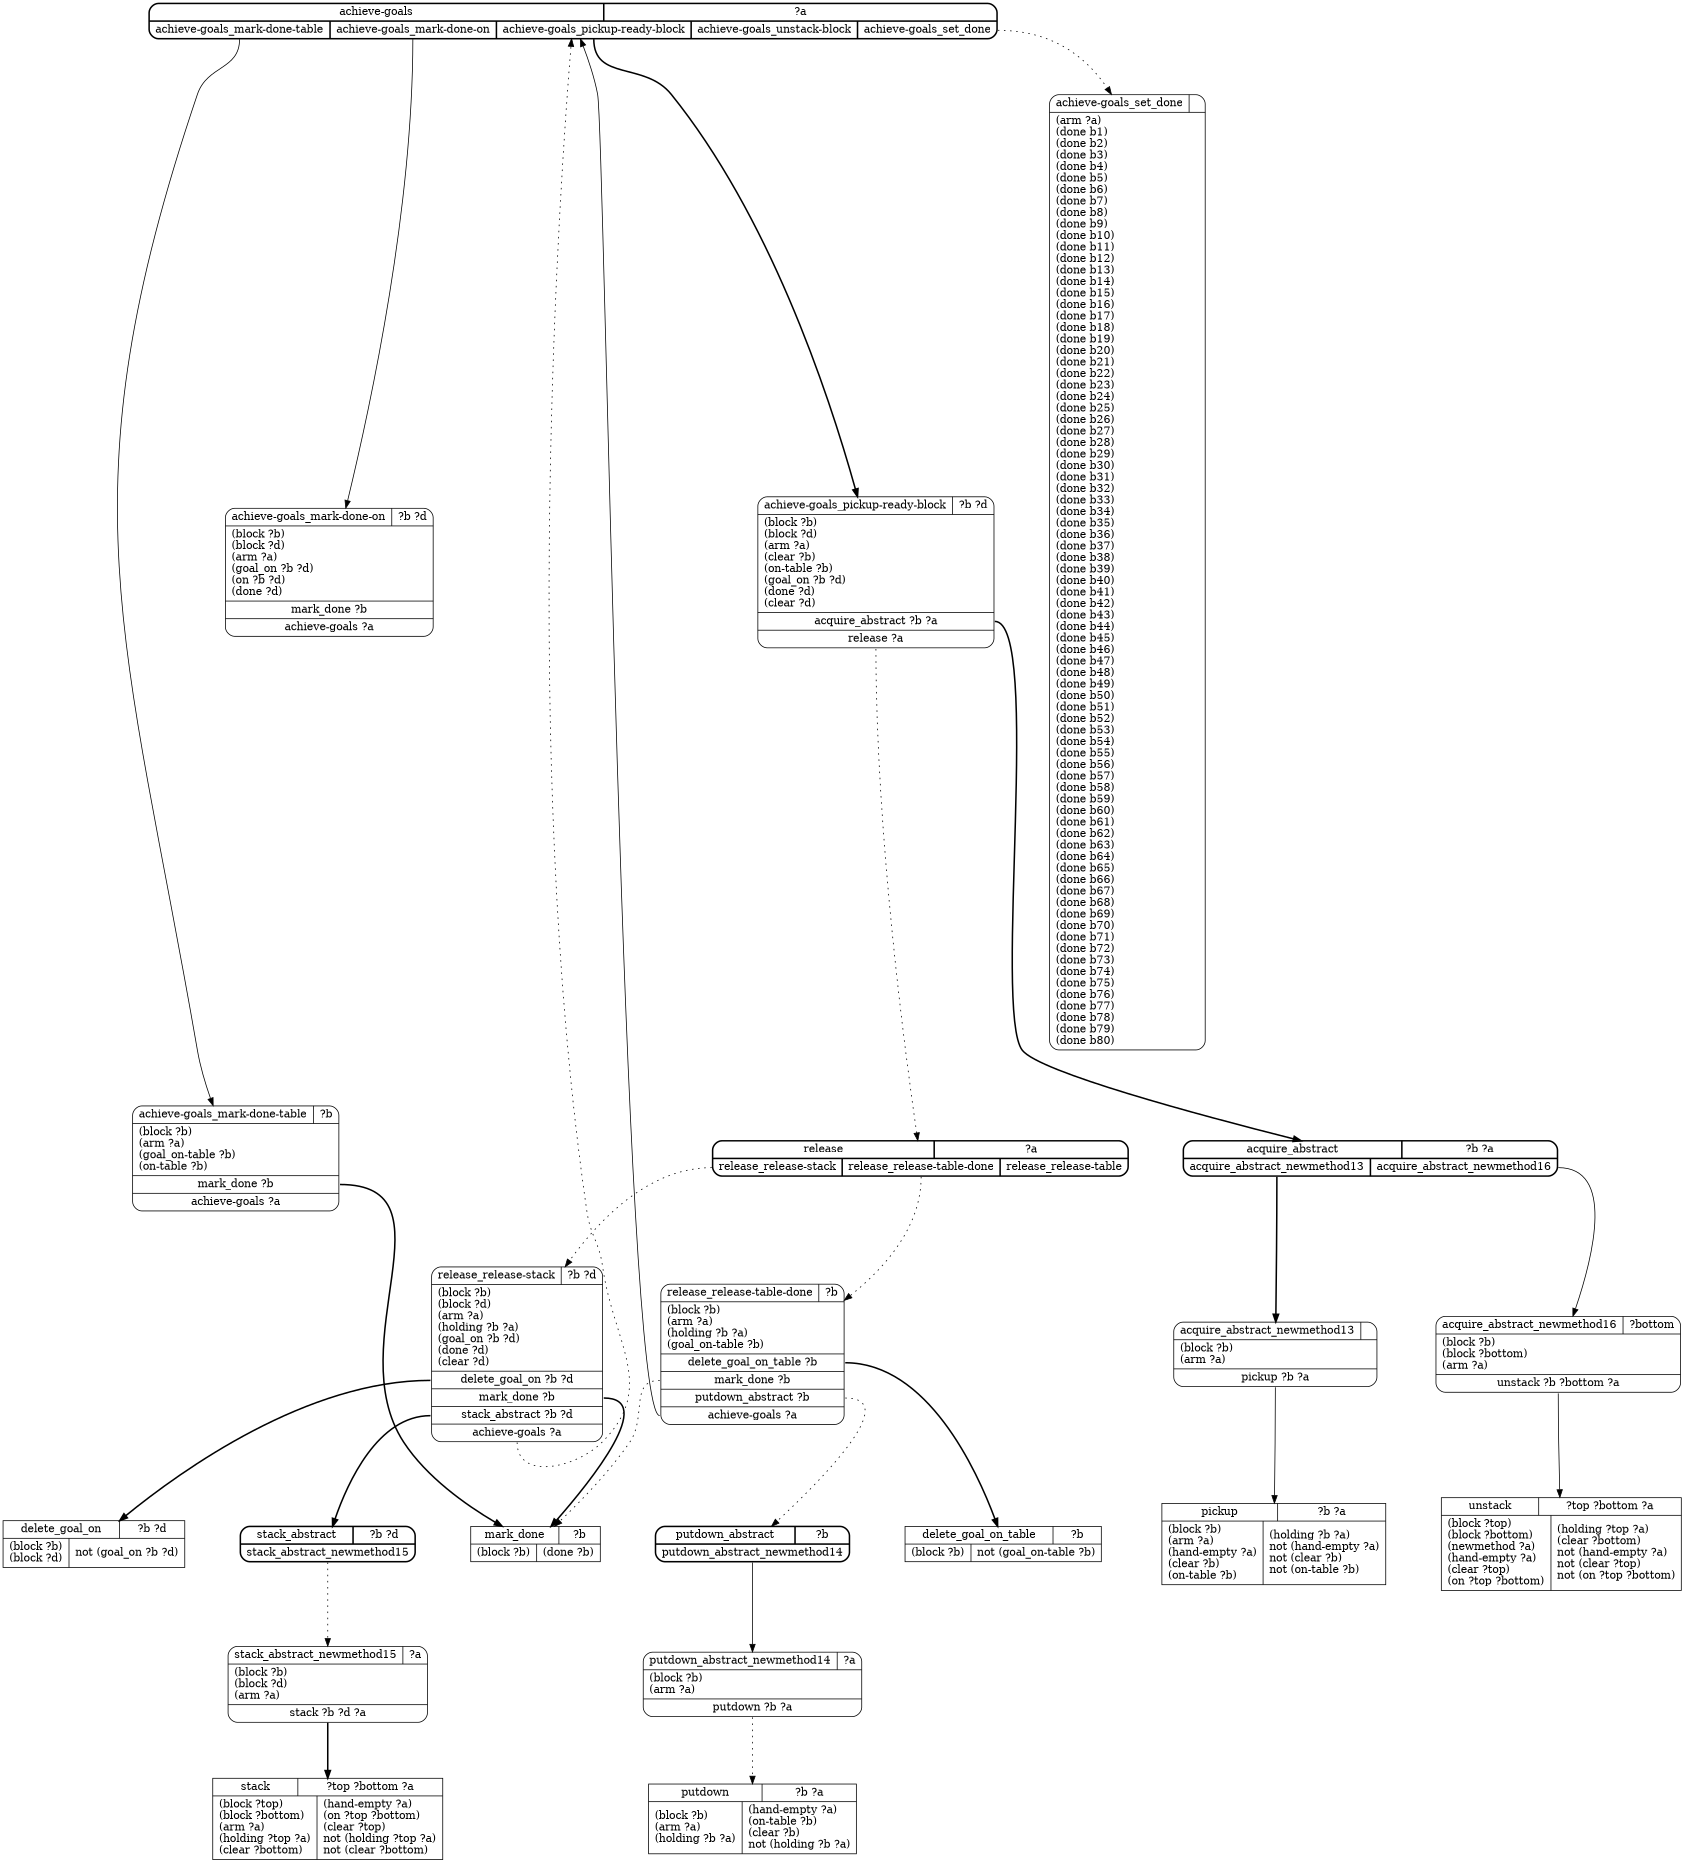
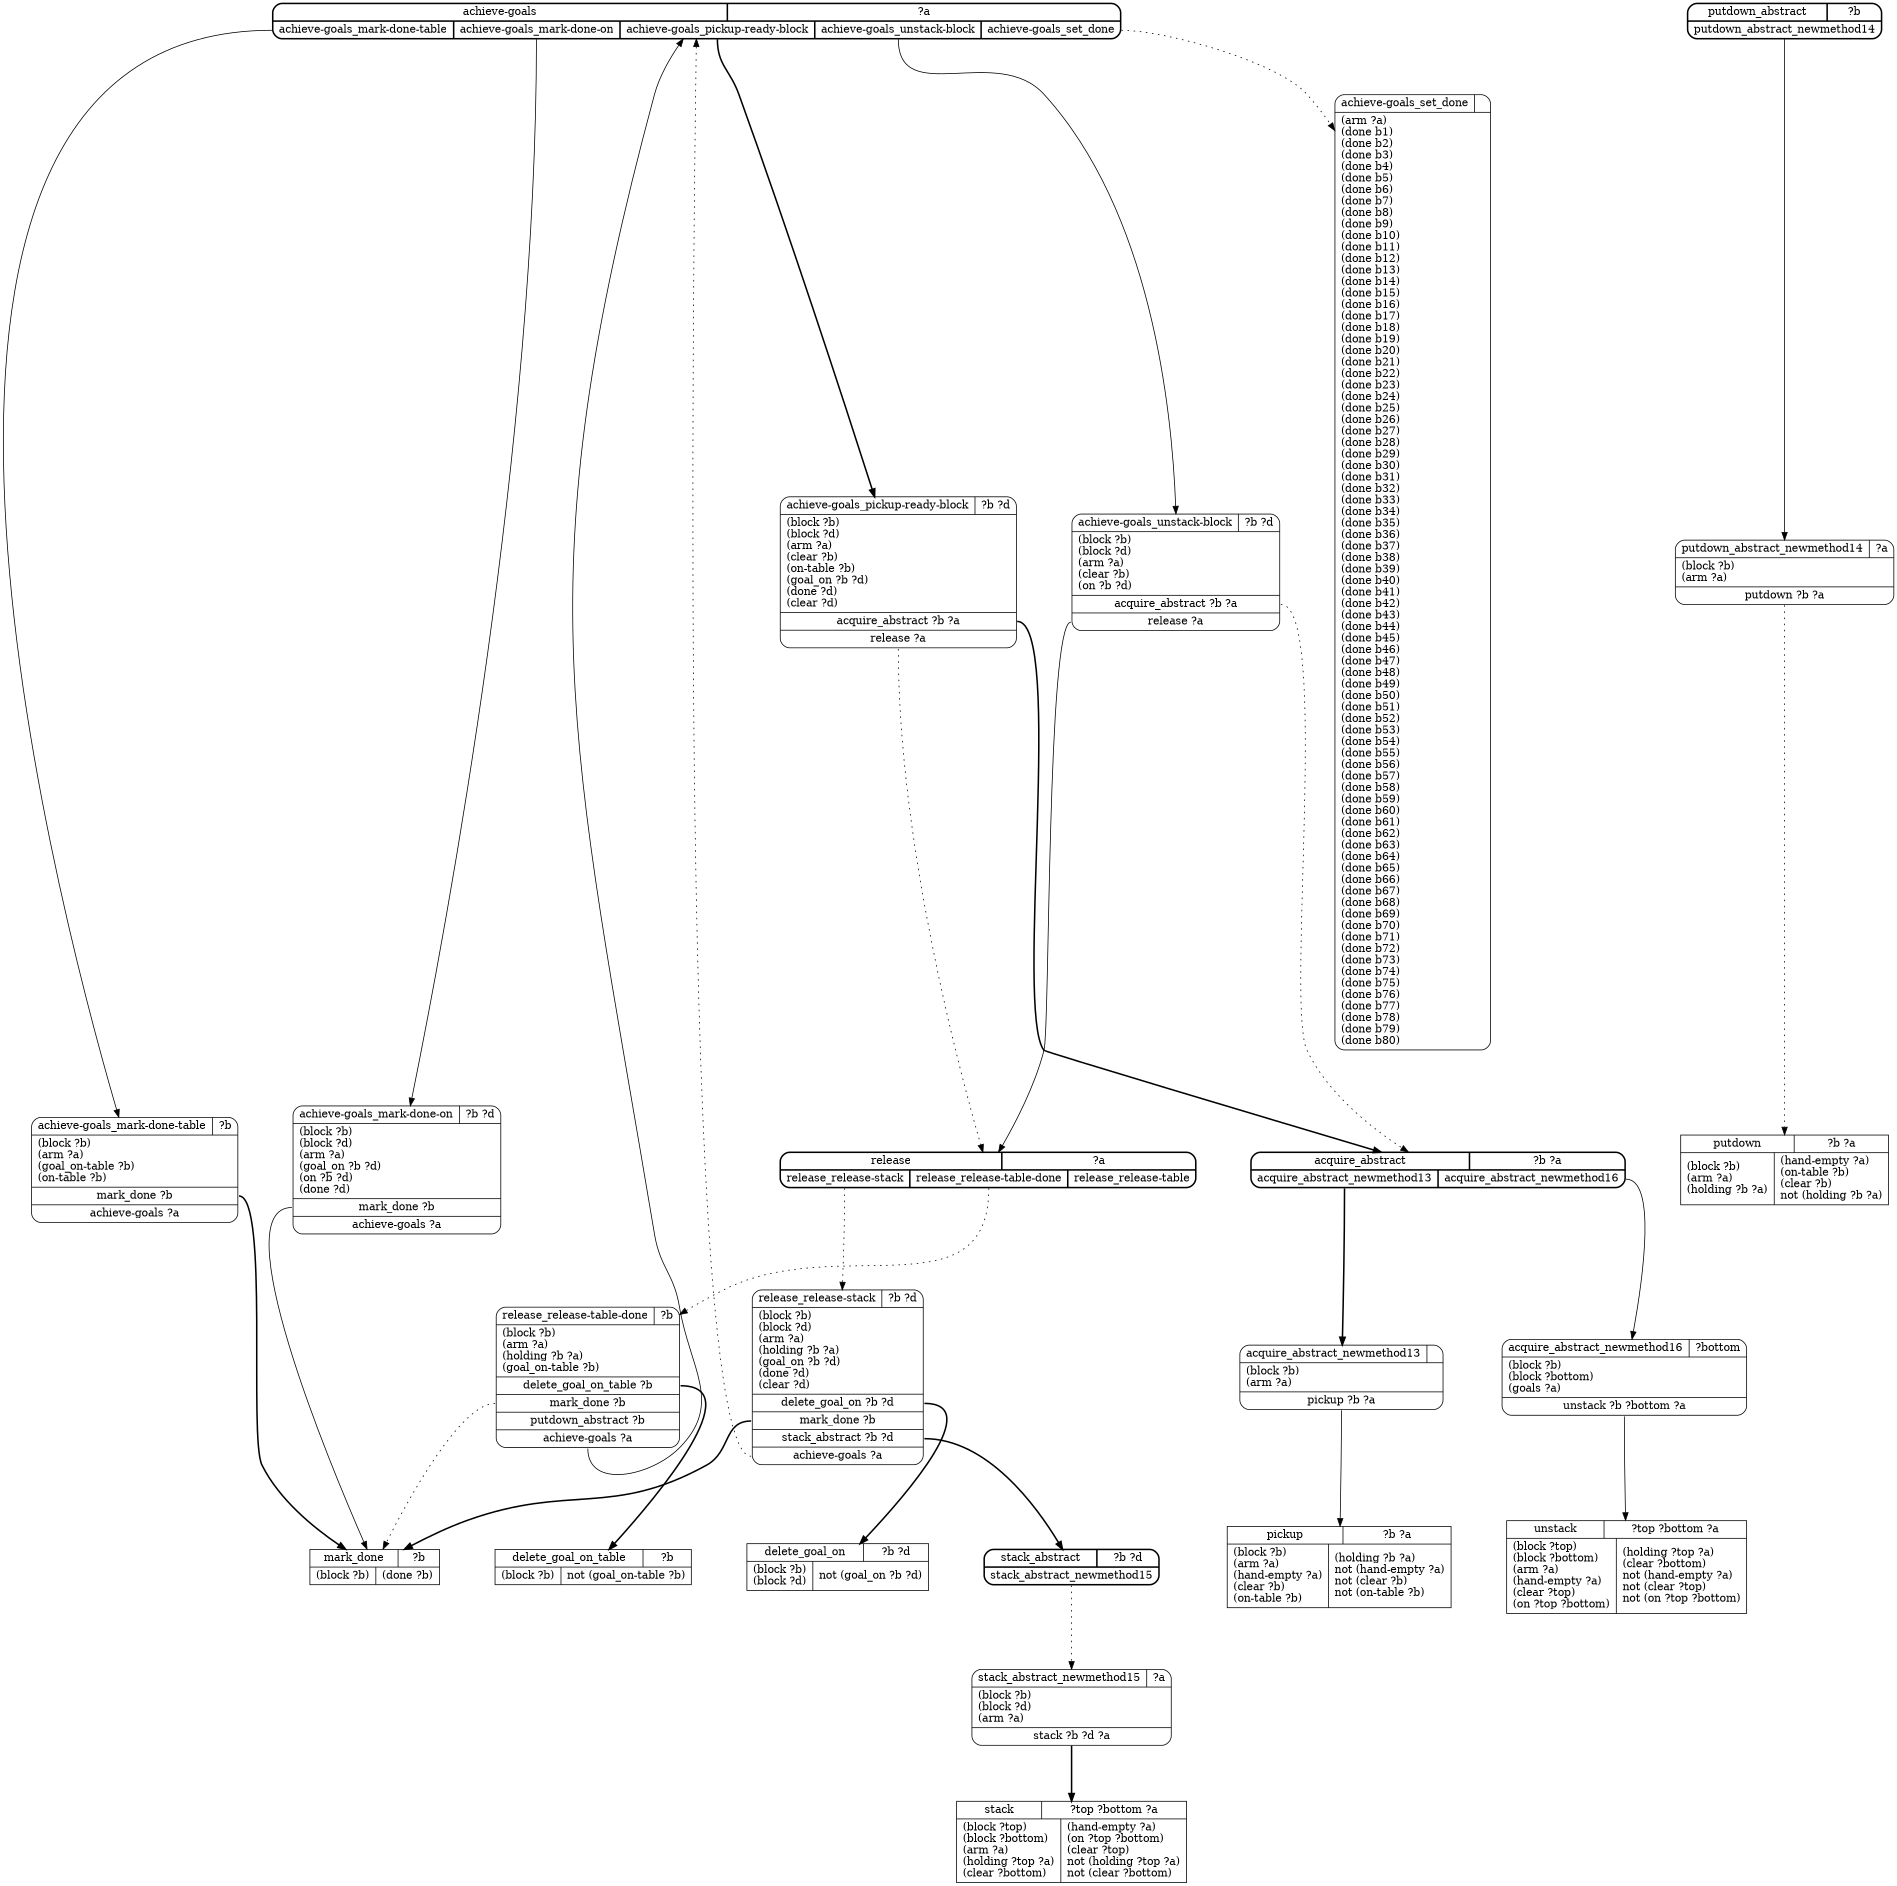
none -> (1176, 572)
(1465, 1365) -> (1535, 1388)
none -> (299, 1374)
(836, 1461) -> none
(1492, 1547) -> (1536, 1570)
